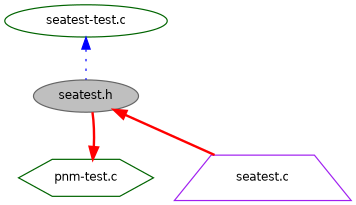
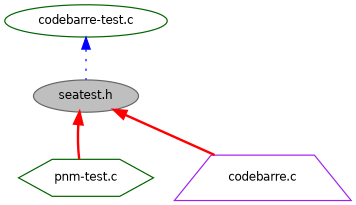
(86, 21) -> (86, 21)
(94, 129) -> (78, 142)
(263, 178) -> (263, 178)
